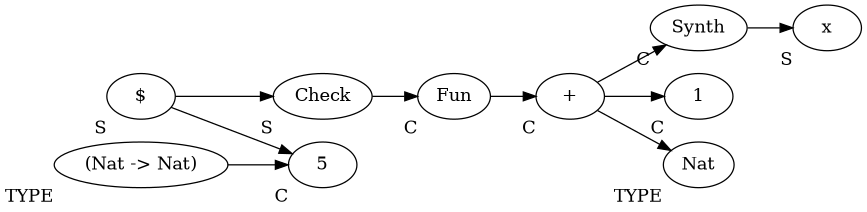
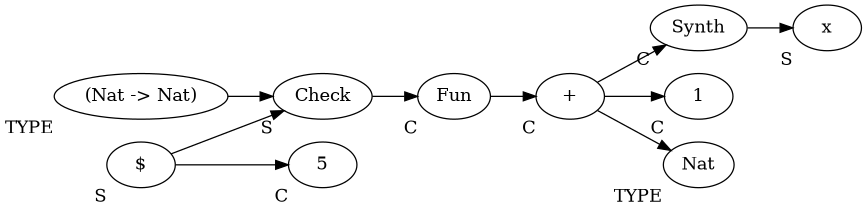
(251, 165) -> (244, 96)
